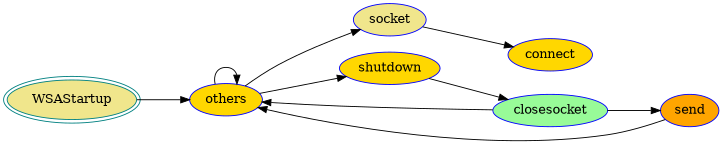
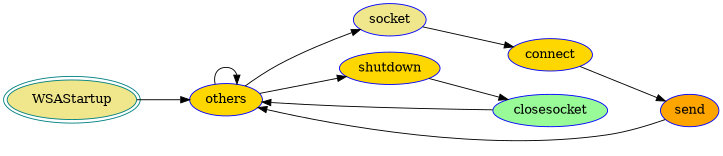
(629, 111) -> (618, 82)
